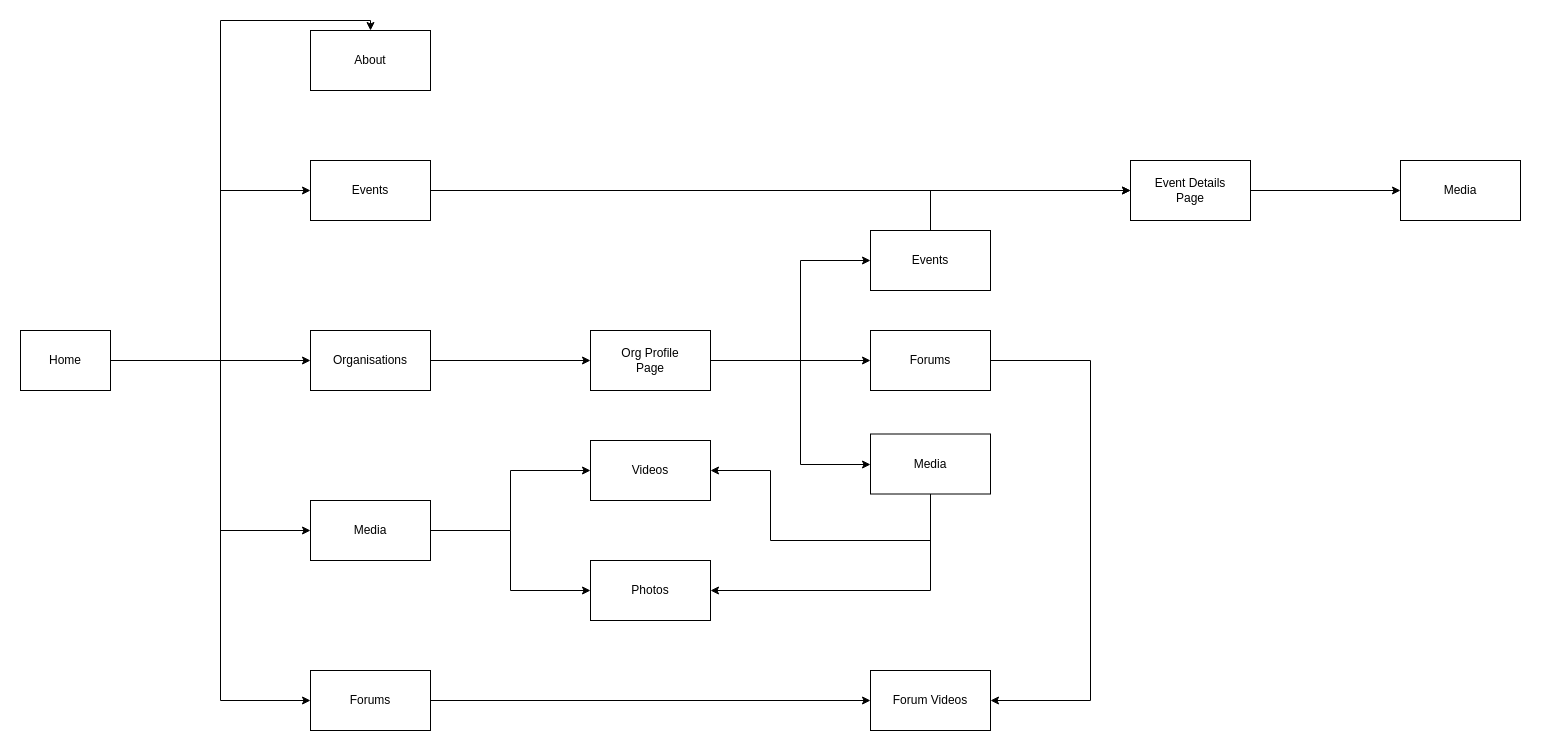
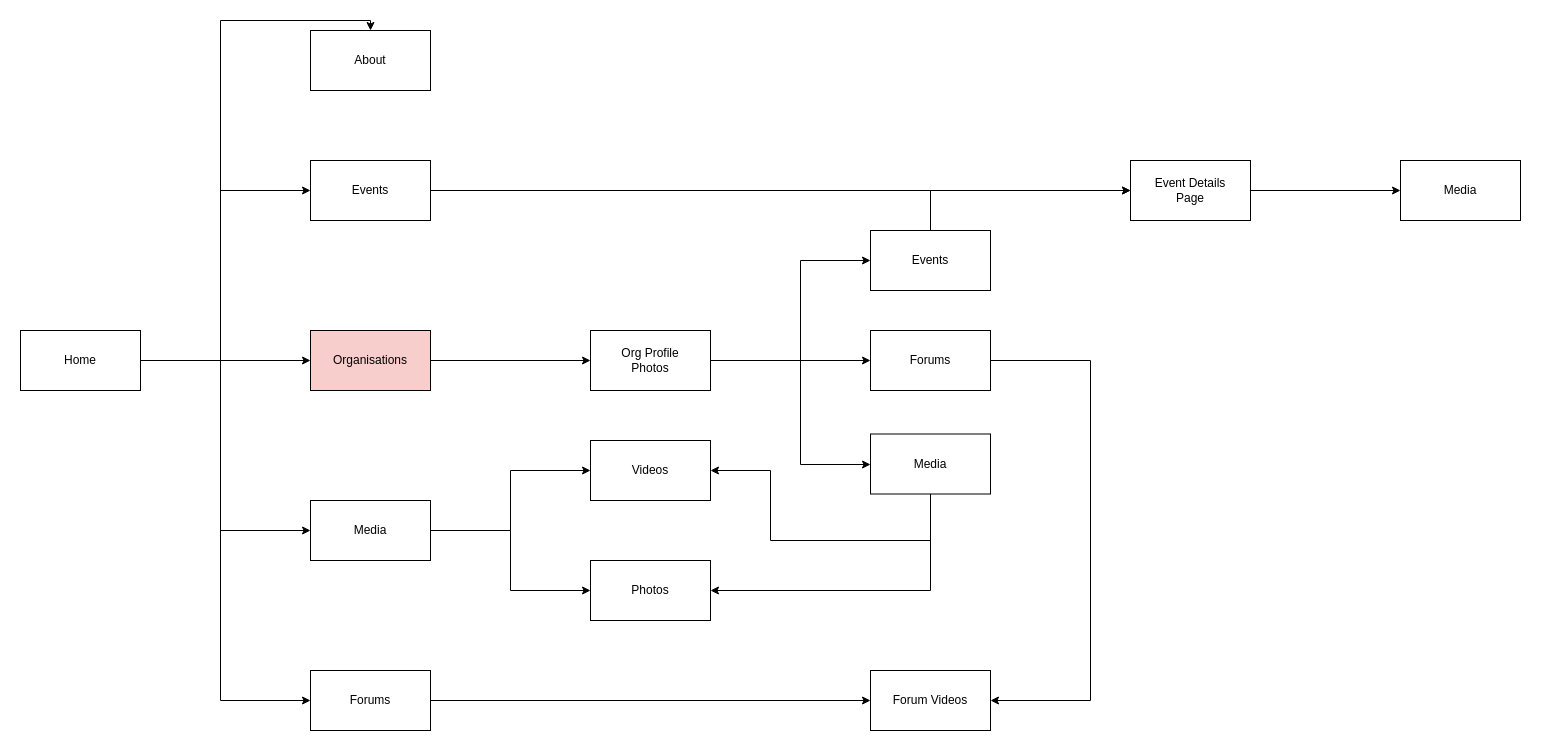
(66, 361) -> (81, 361)
(371, 361) -> (371, 361)
(651, 361) -> (651, 361)
